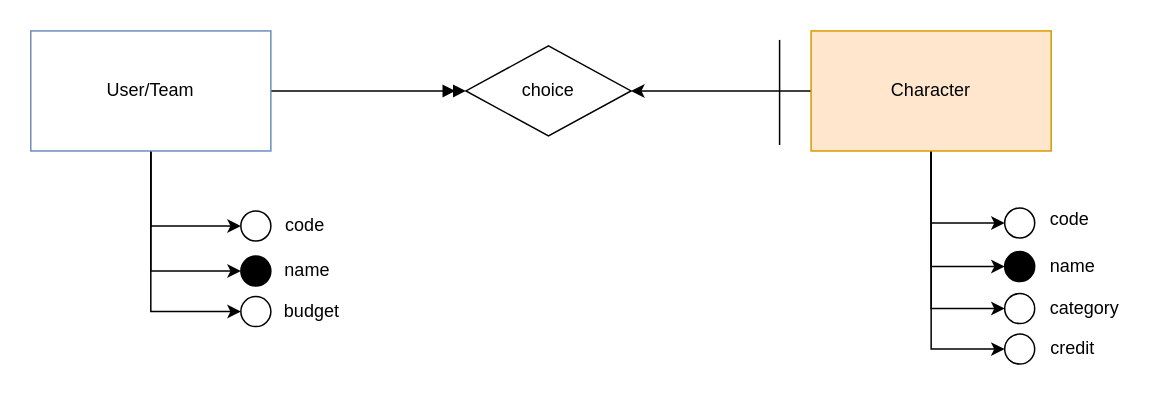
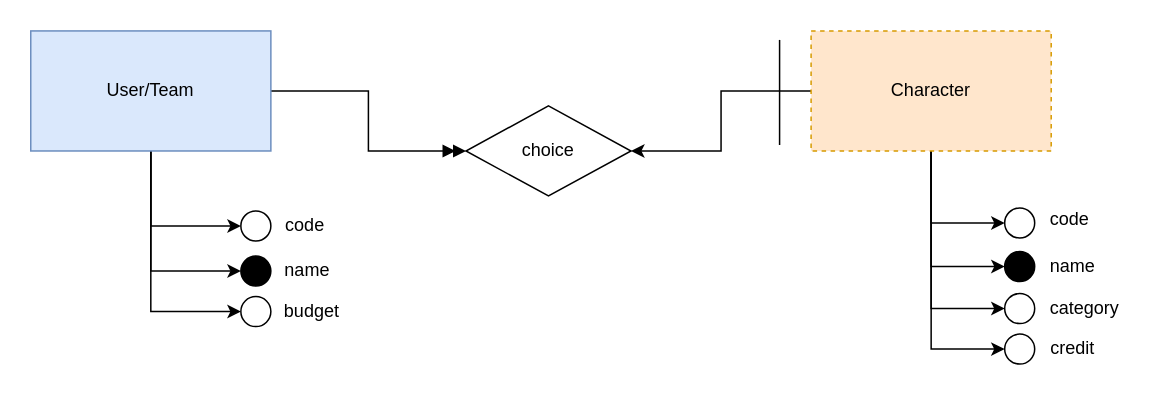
(151, 91) -> (151, 91)
(548, 91) -> (548, 151)
(931, 91) -> (931, 91)
